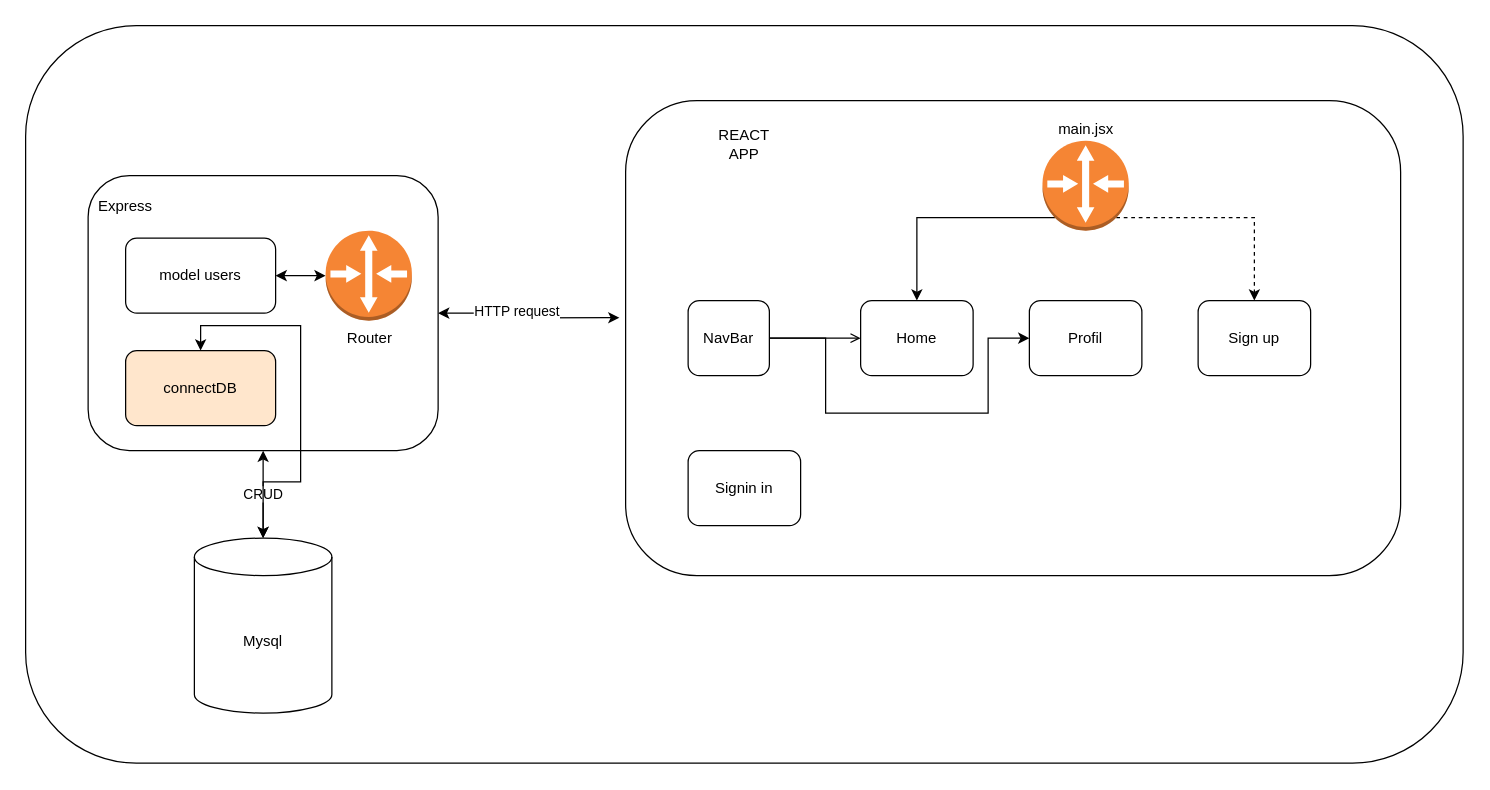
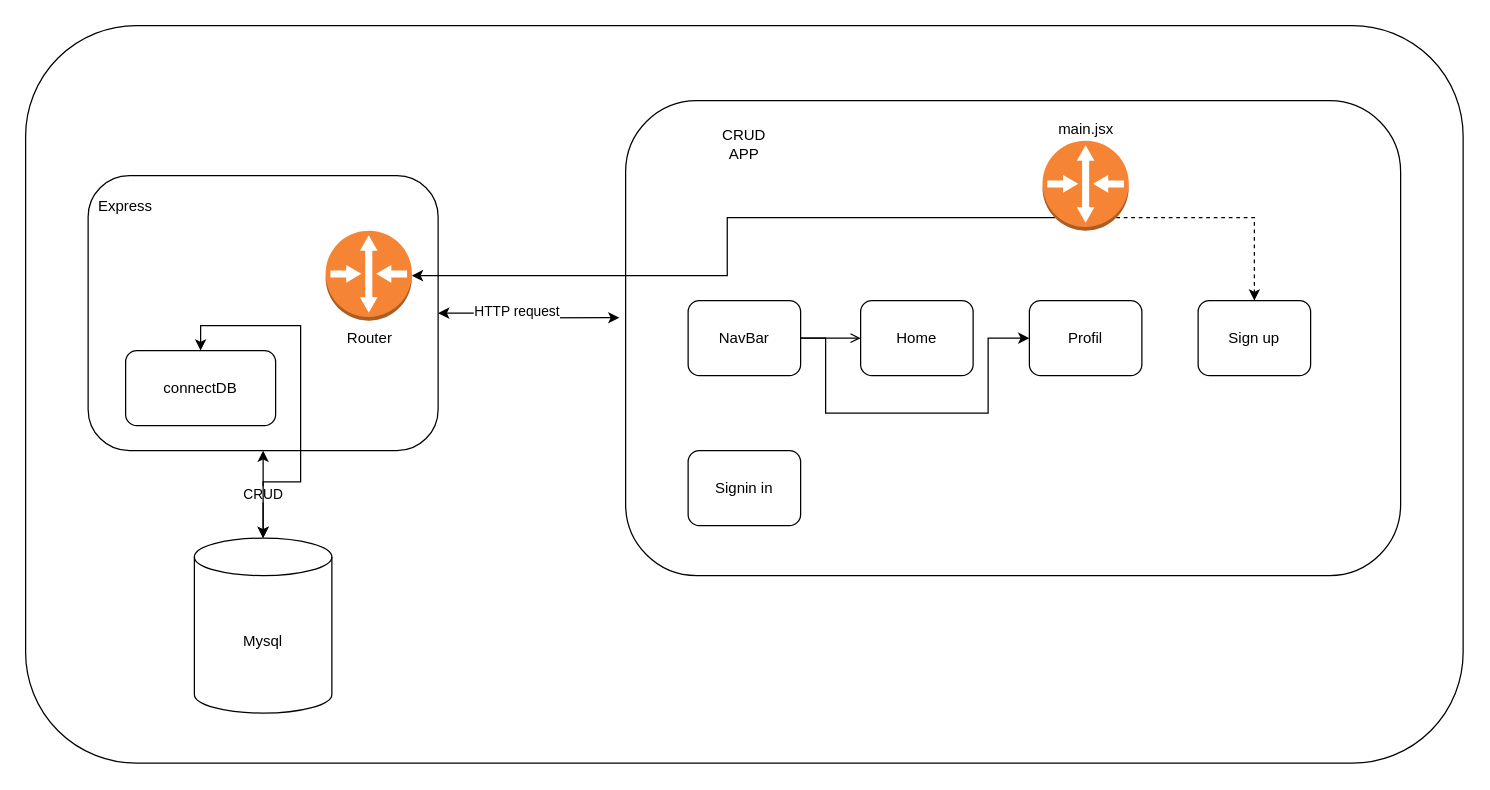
(744, 144) -> (744, 144)
(917, 254) -> (698, 276)
(201, 276) -> none
(301, 276) -> none
(729, 338) -> (744, 338)
(201, 388) -> (201, 388)
